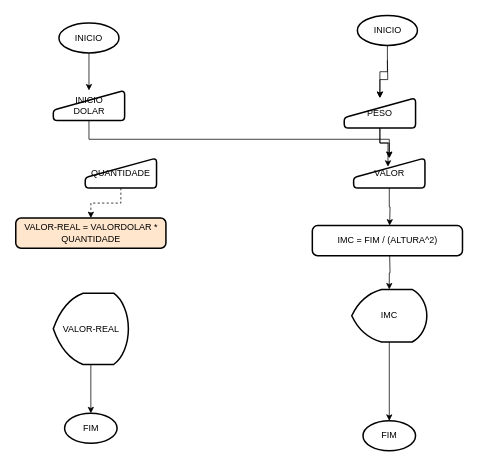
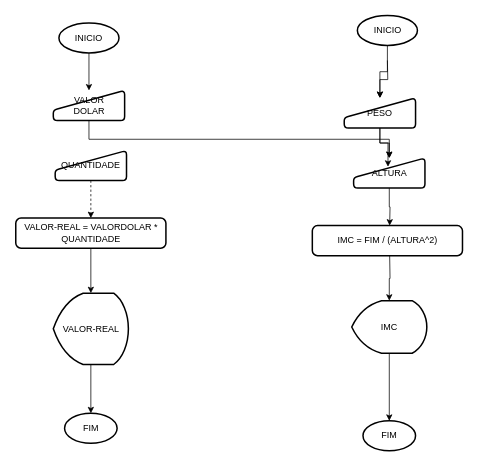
(89, 105) -> (89, 105)
(121, 173) -> (91, 165)
(389, 173) -> (389, 173)
(91, 233) -> (91, 233)
none -> (91, 286)
(389, 315) -> (389, 327)
